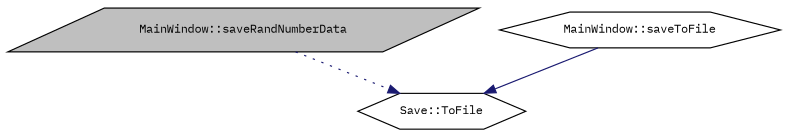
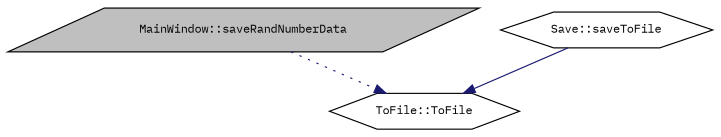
(640, 30) -> (607, 30)
(442, 111) -> (424, 111)
